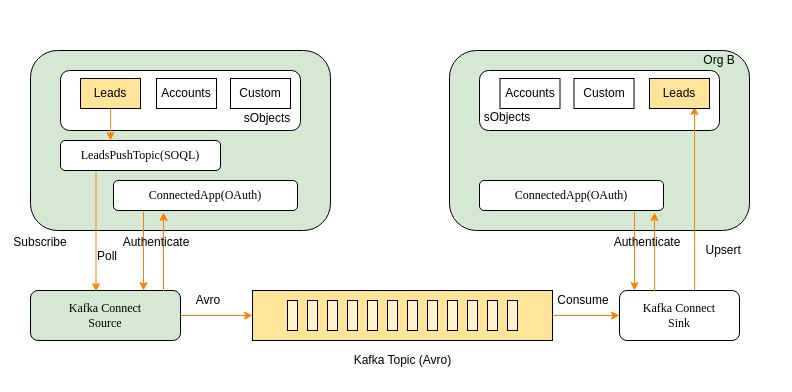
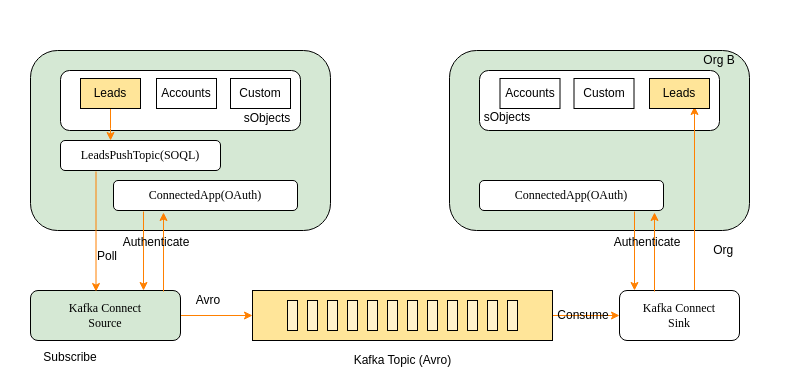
(41, 243) -> (71, 358)
(732, 251) -> (732, 251)
(583, 301) -> (583, 316)
